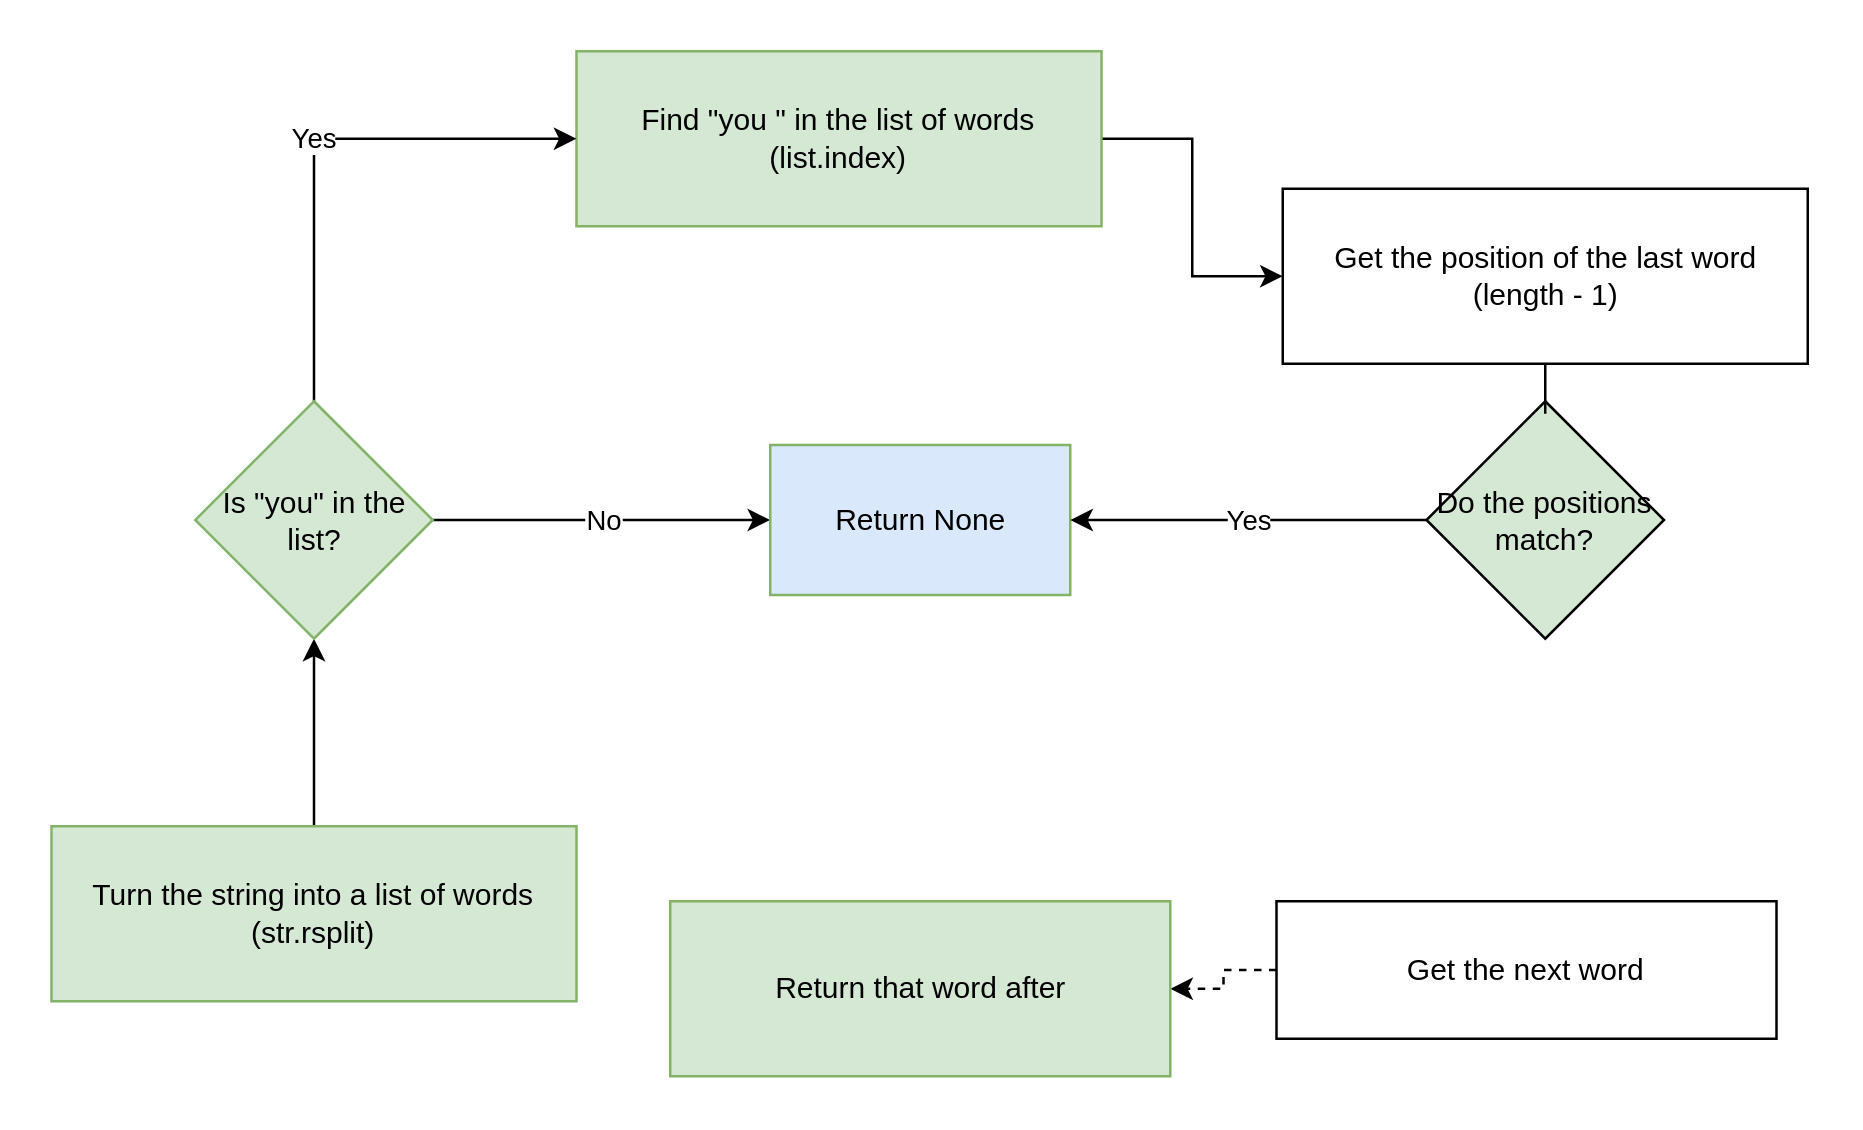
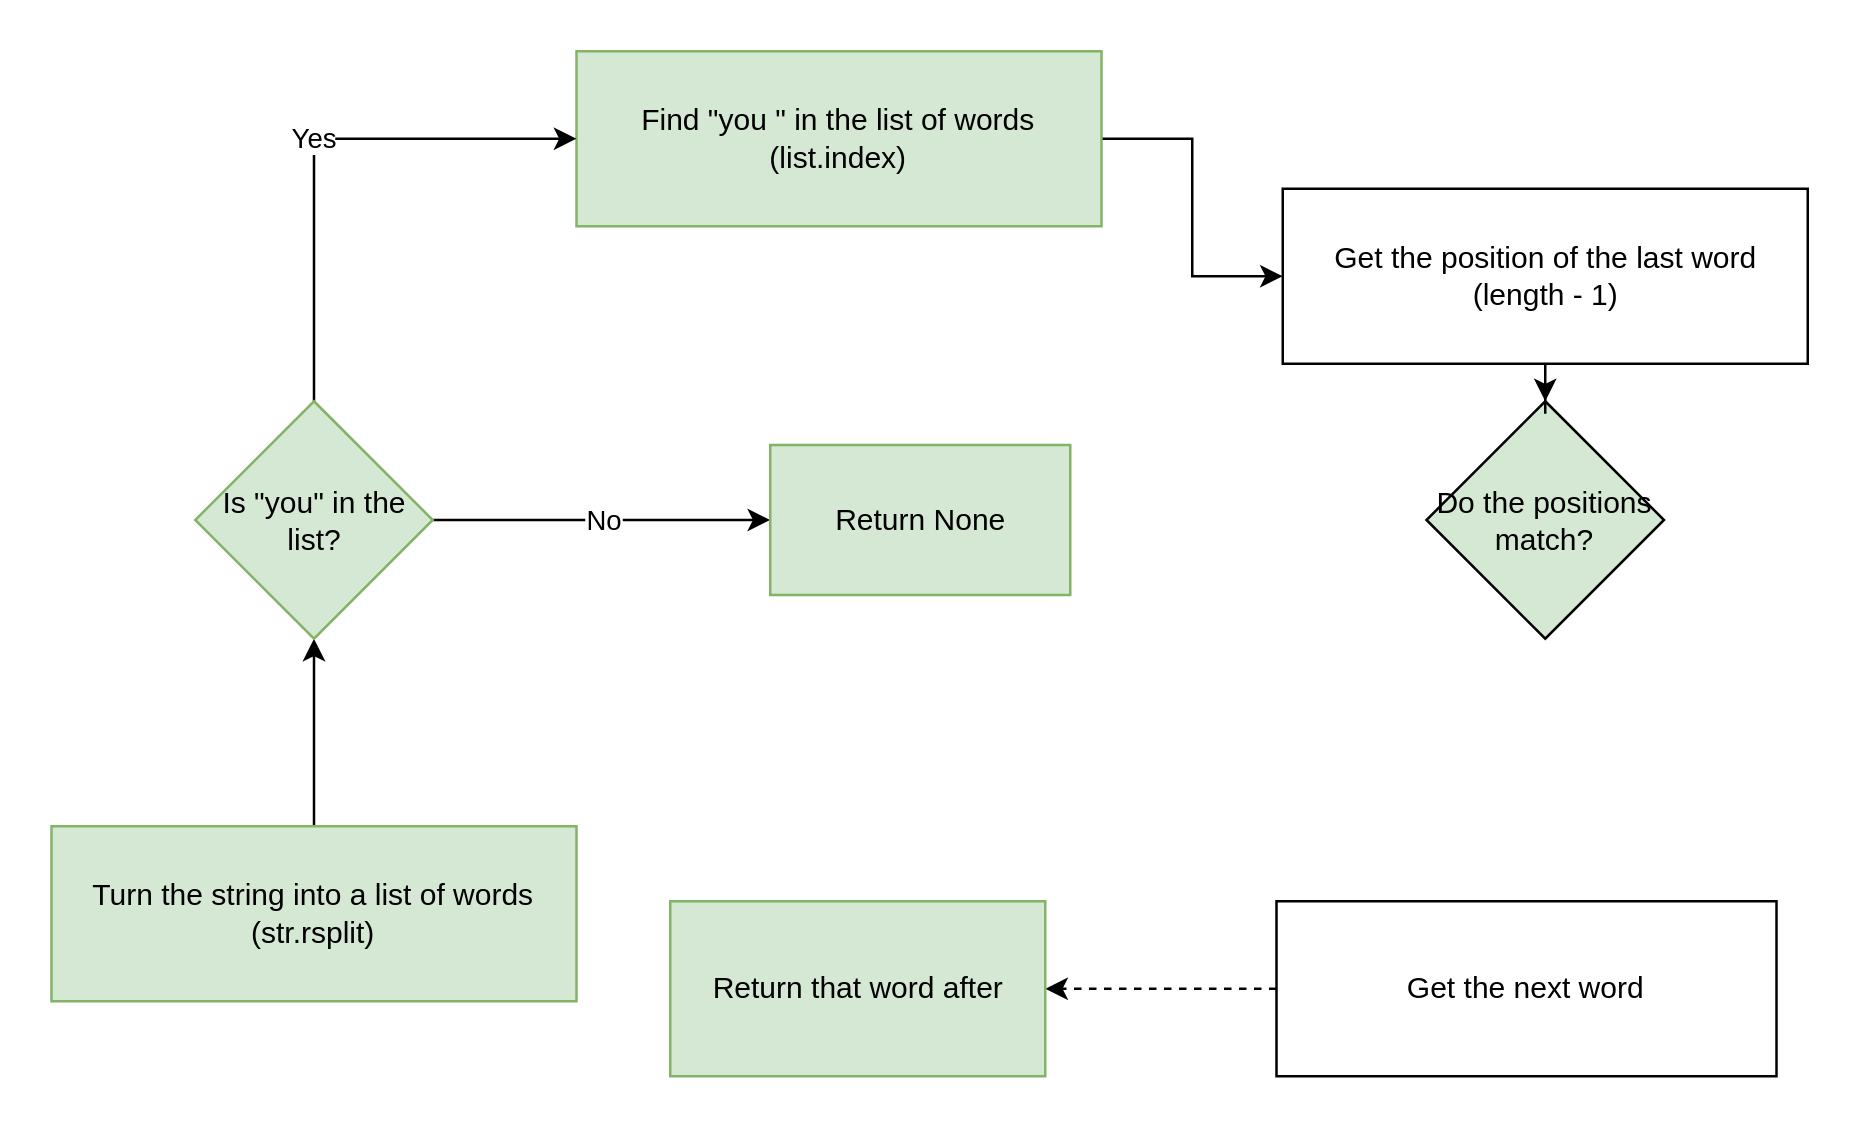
(1545, 390) -> (1545, 383)
(920, 520) -> (920, 520)
(1256, 520) -> none
(1526, 970) -> (1526, 989)
(920, 989) -> (858, 989)
